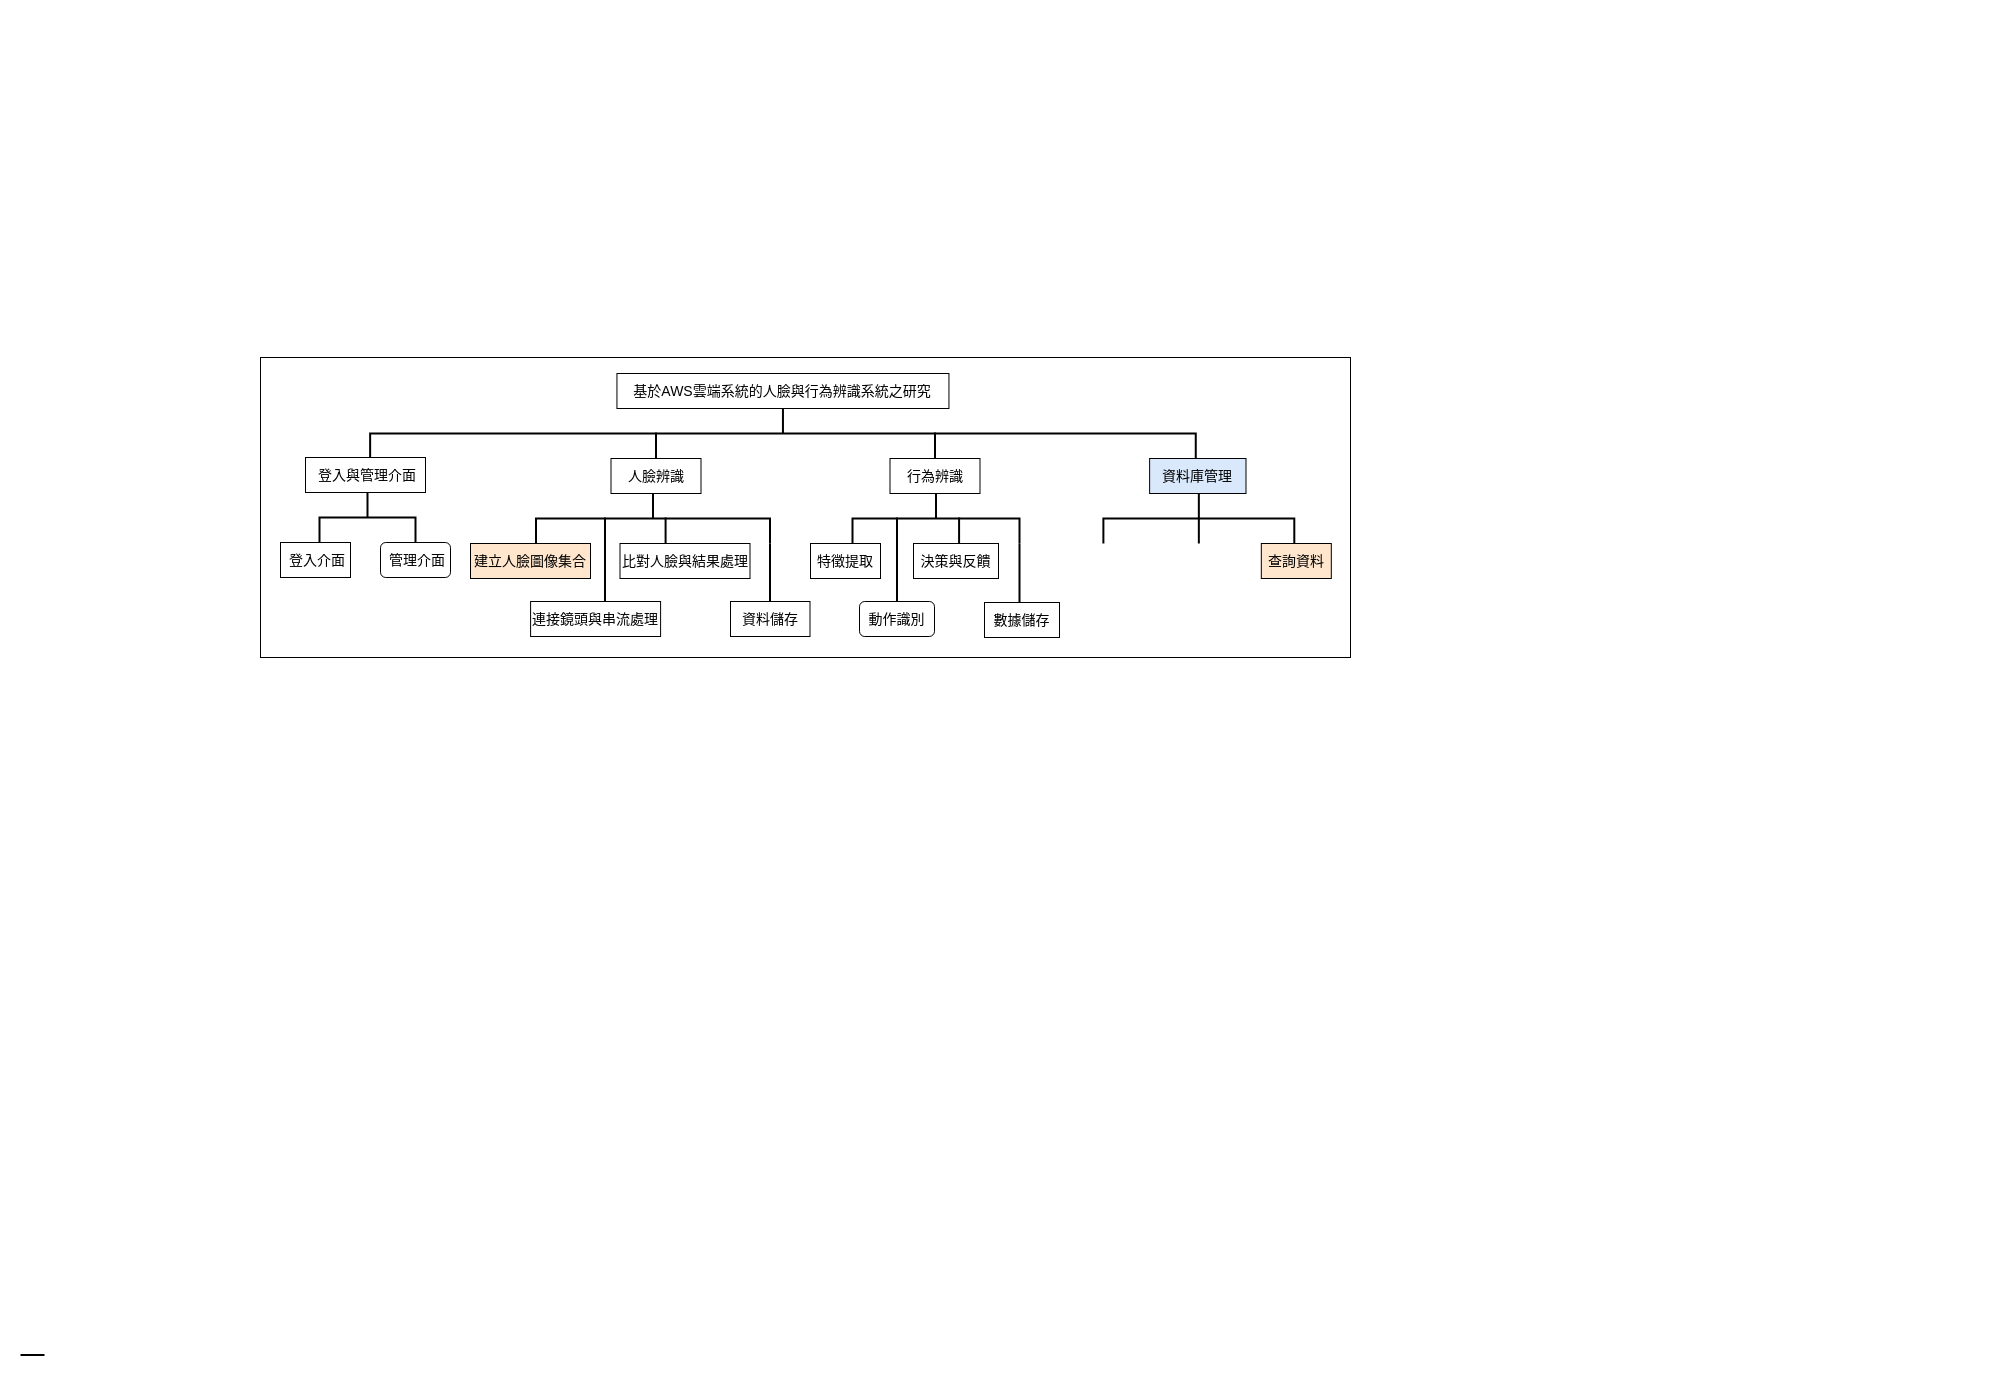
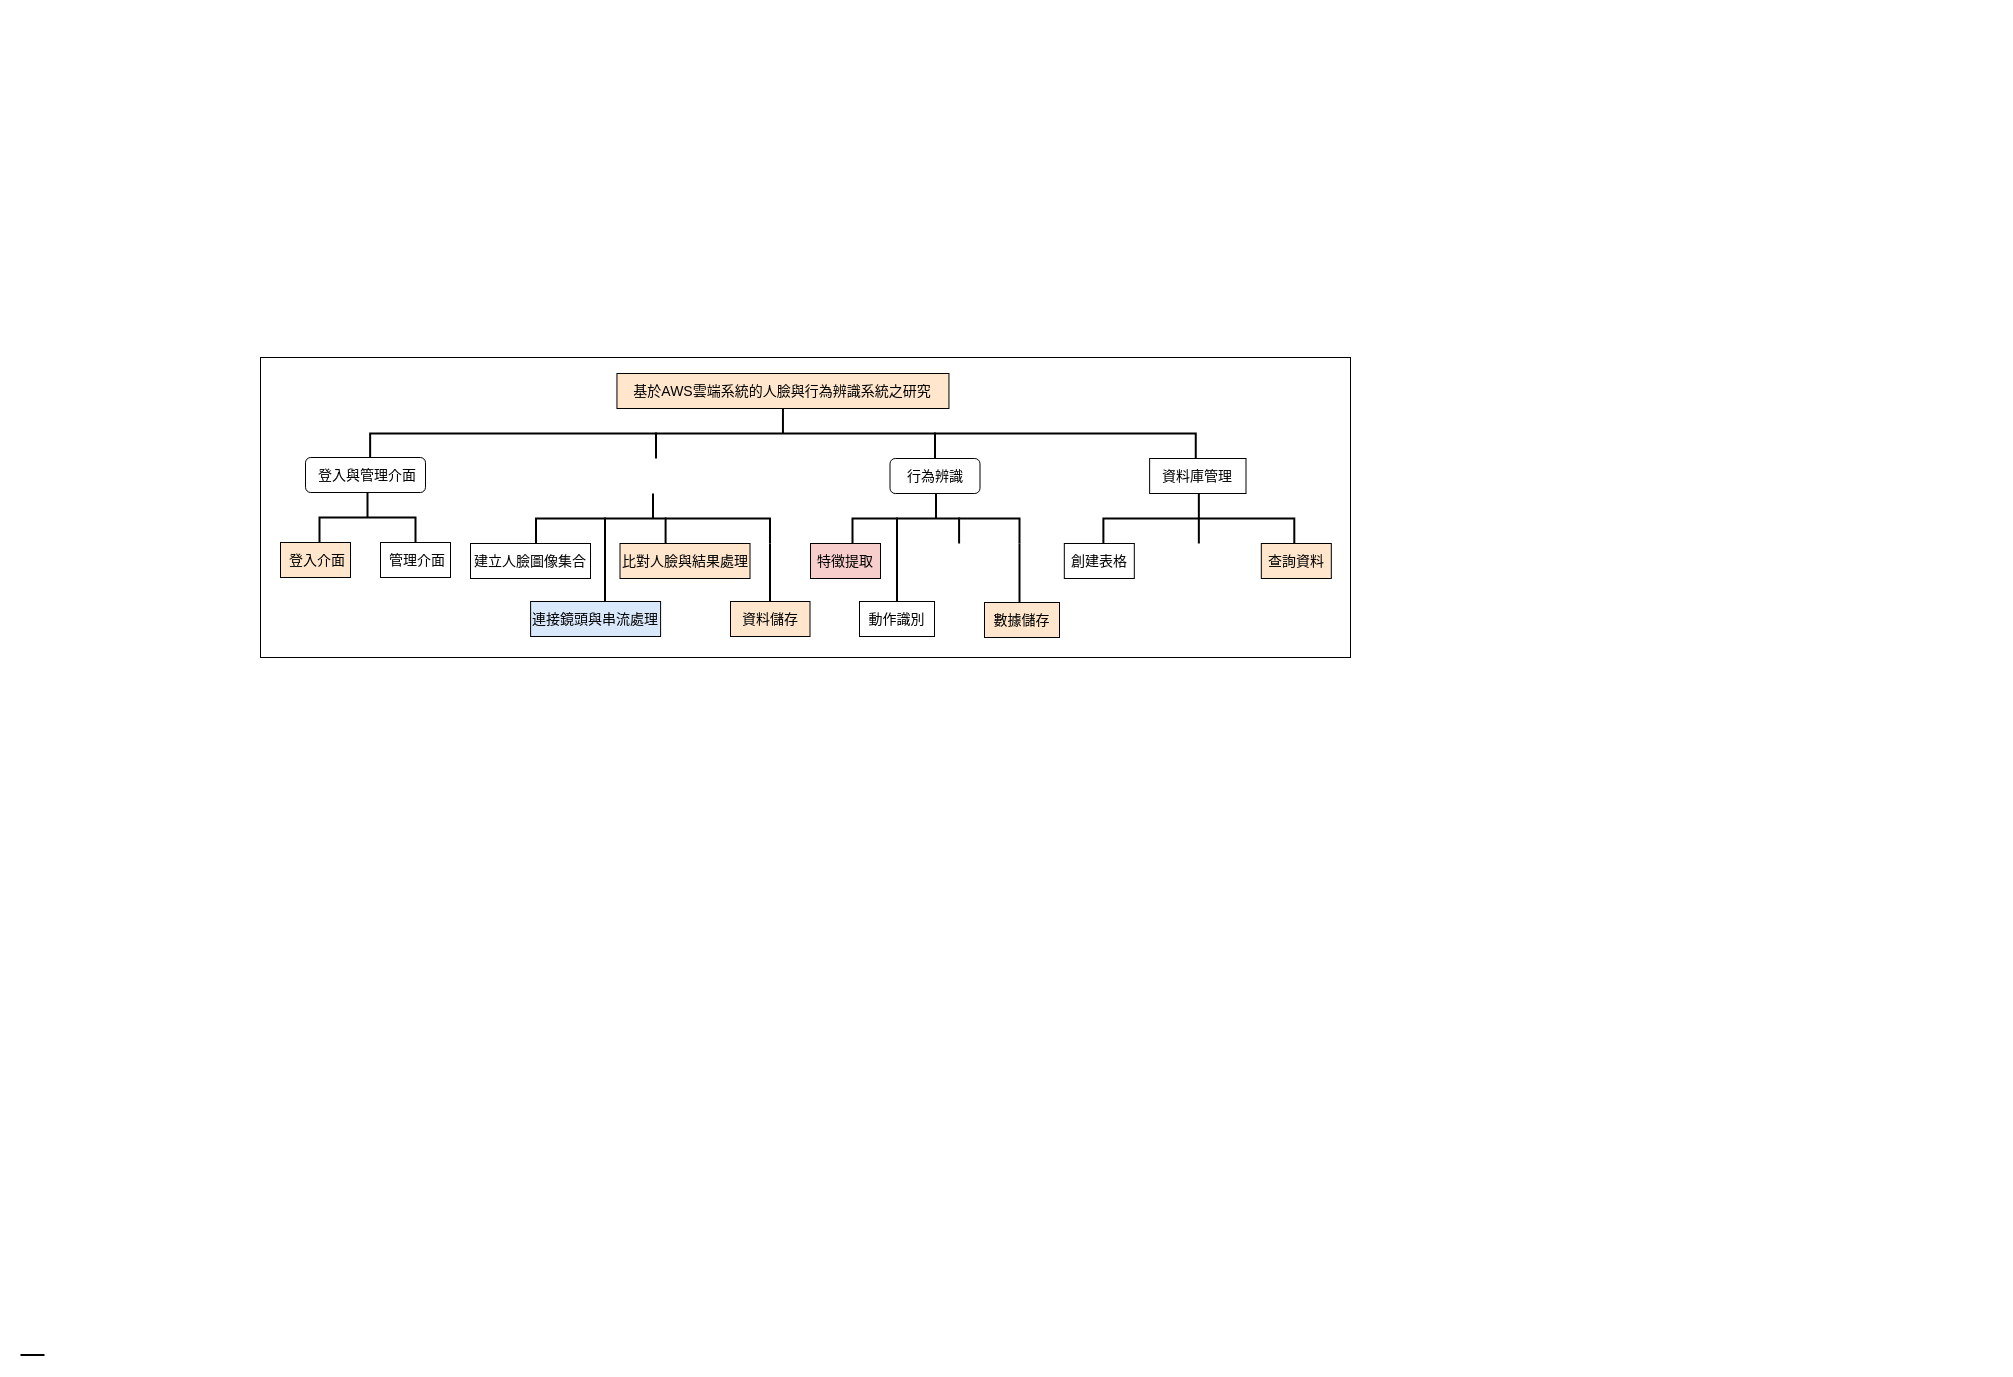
(783, 391) -> (783, 391)
(366, 475) -> (366, 475)
(656, 476) -> none
(935, 476) -> (935, 476)
(1198, 476) -> (1198, 476)
(316, 560) -> (316, 560)
(416, 560) -> (416, 560)
(531, 561) -> (531, 561)
(685, 561) -> (685, 561)
(846, 561) -> (846, 561)
(956, 561) -> none
none -> (1099, 561)
(596, 619) -> (596, 619)
(770, 619) -> (770, 619)
(897, 619) -> (897, 619)
(1022, 620) -> (1022, 620)
